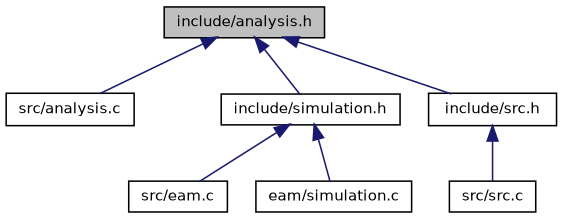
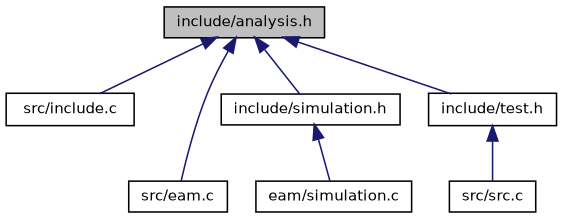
(70, 109) -> (70, 109)
(493, 109) -> (493, 109)
(238, 157) -> (200, 114)
